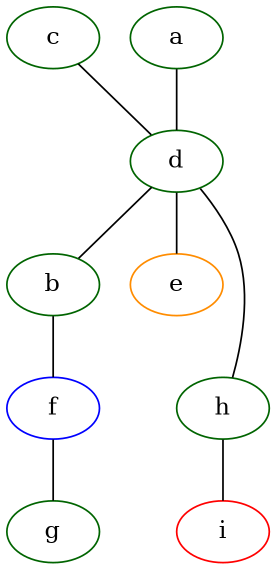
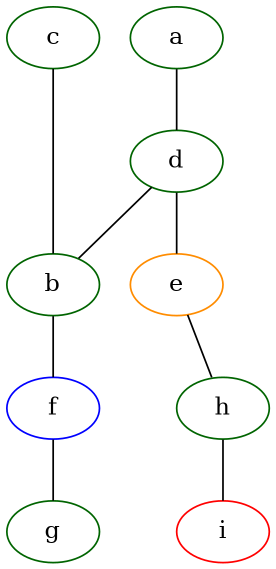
(115, 99) -> (53, 161)
(243, 278) -> (200, 346)
